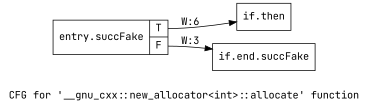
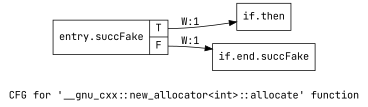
(190, 22) -> (190, 22)
(190, 41) -> (190, 41)
